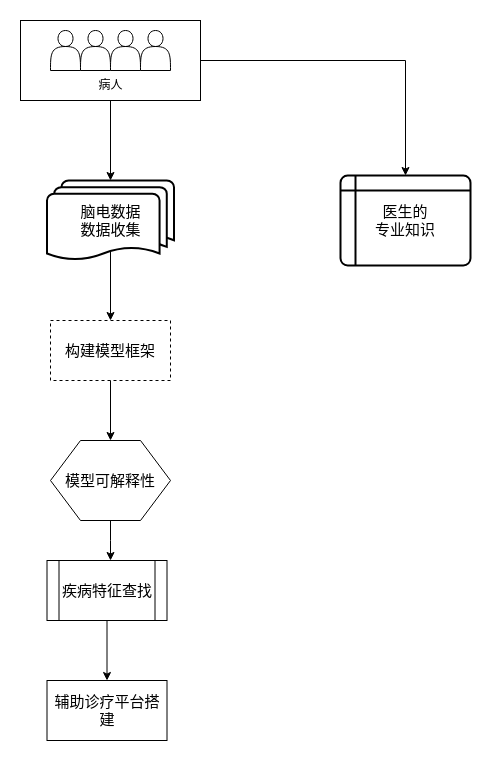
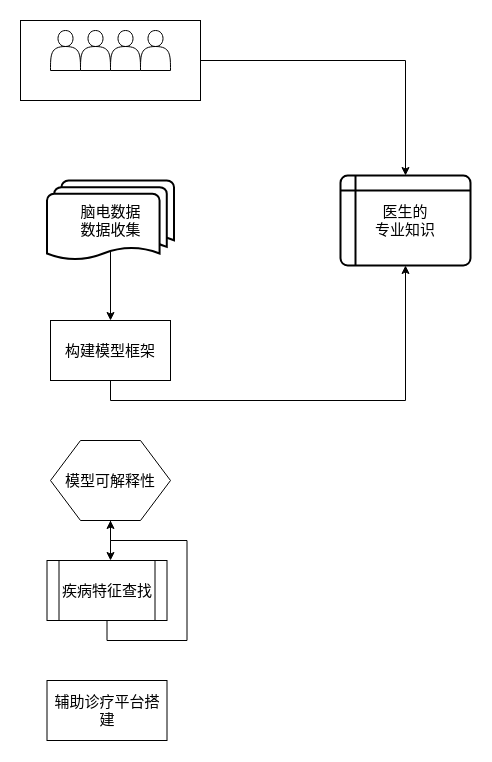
(111, 86) -> none
(111, 137) -> none
(111, 351) -> (111, 351)
(111, 416) -> (321, 401)
(107, 656) -> (187, 595)
